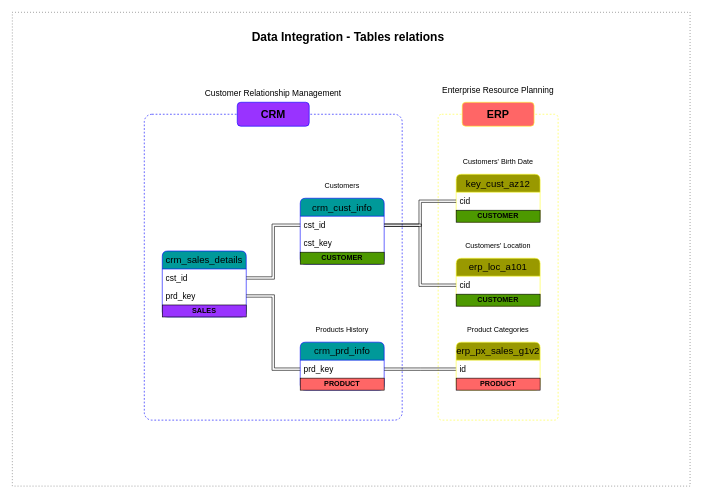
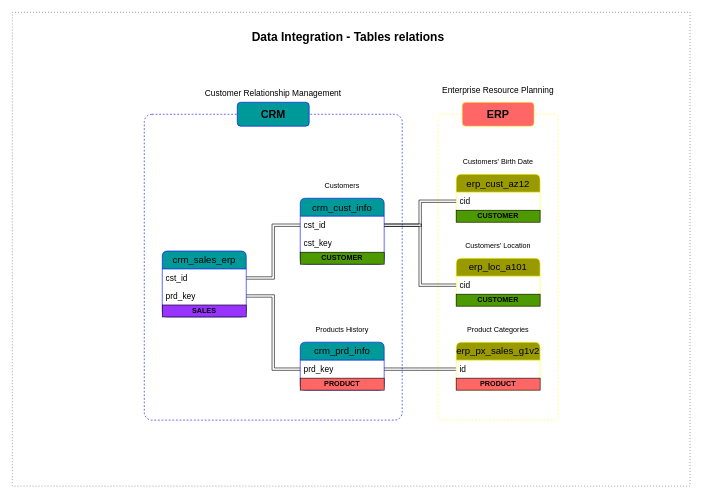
(273, 114) -> (273, 114)
(498, 183) -> (498, 183)
(204, 260) -> (204, 260)
